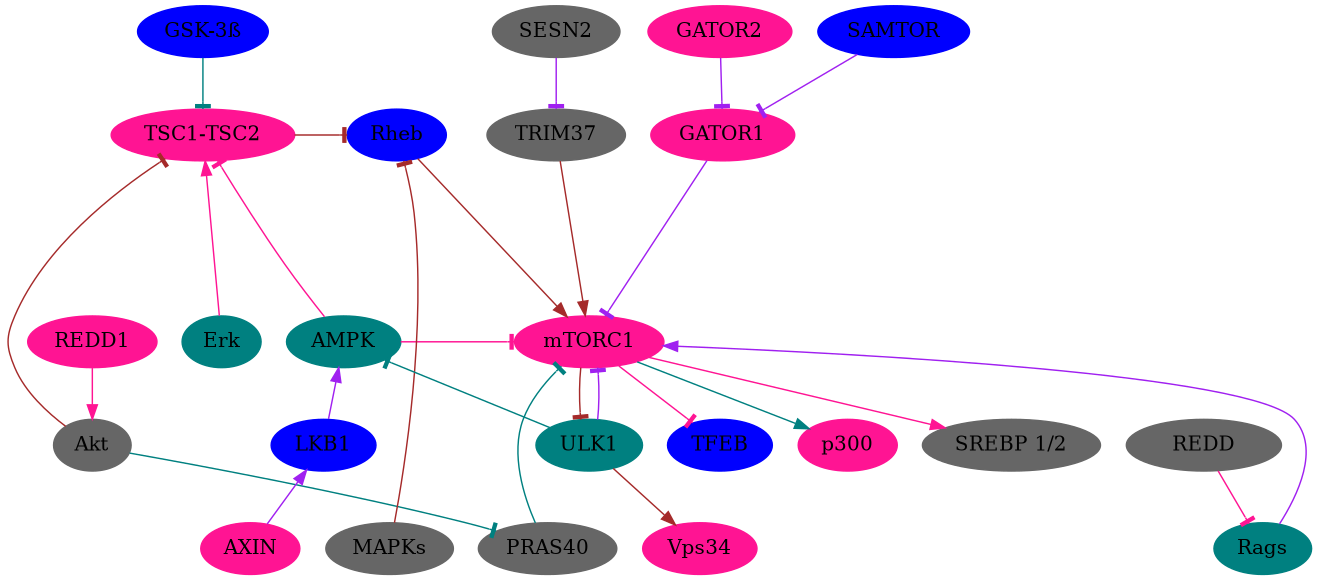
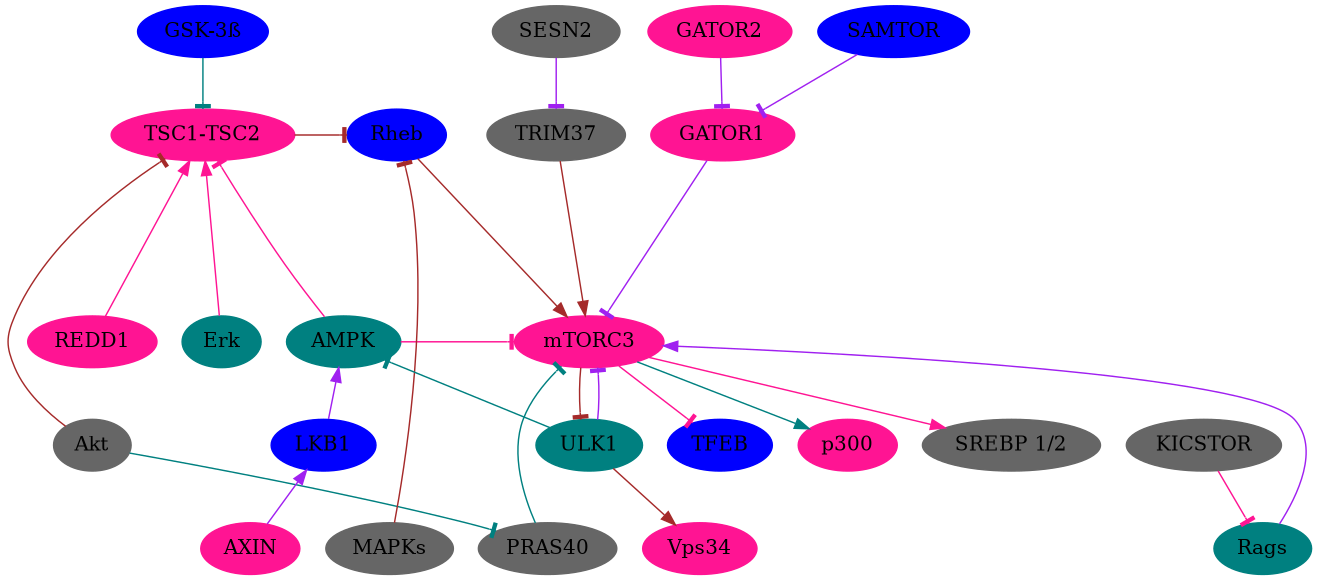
(589, 342) -> (589, 342)
(92, 386) -> (144, 245)
(1204, 445) -> (1204, 445)
